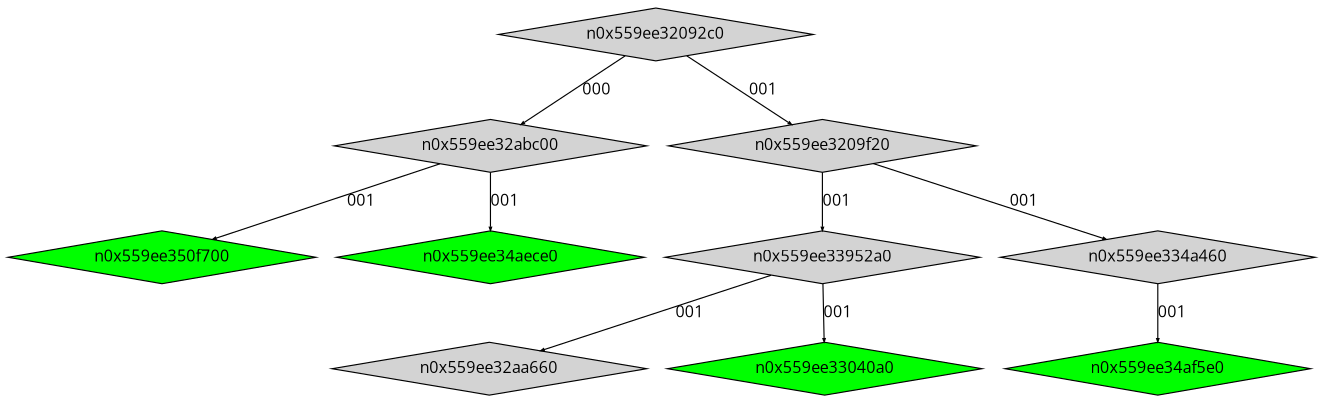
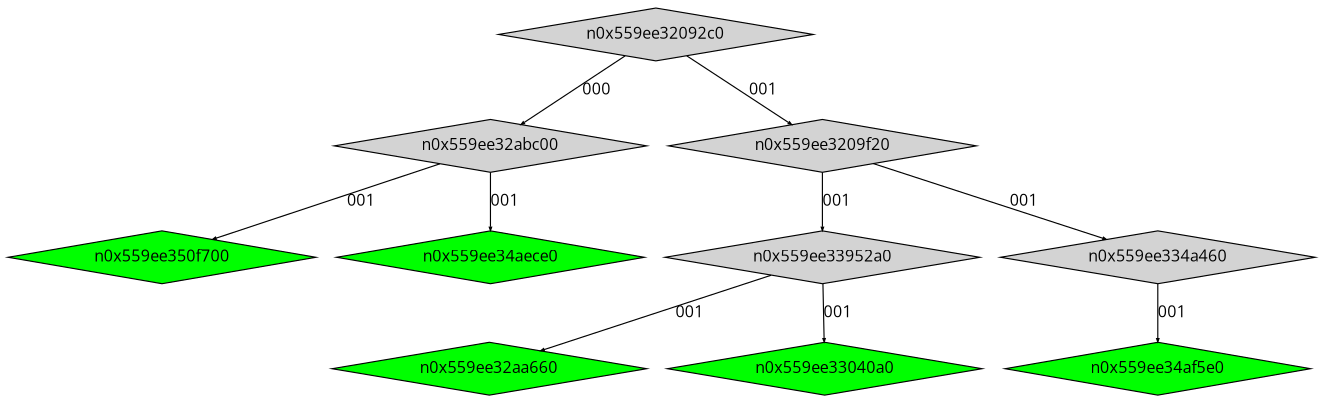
(489, 369) -> (489, 369)
